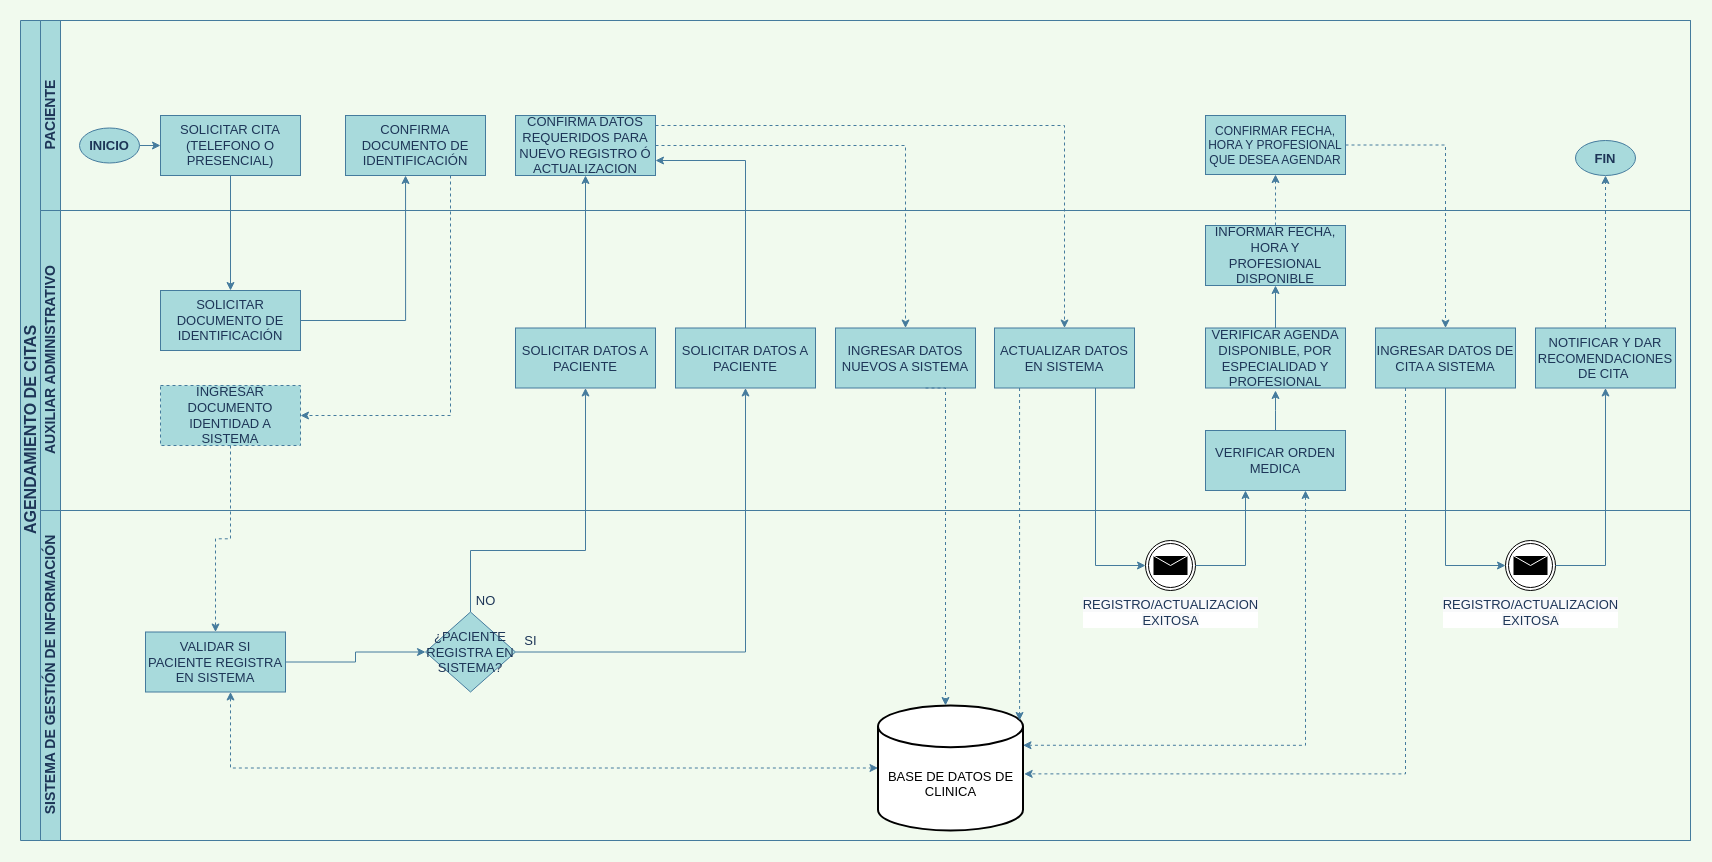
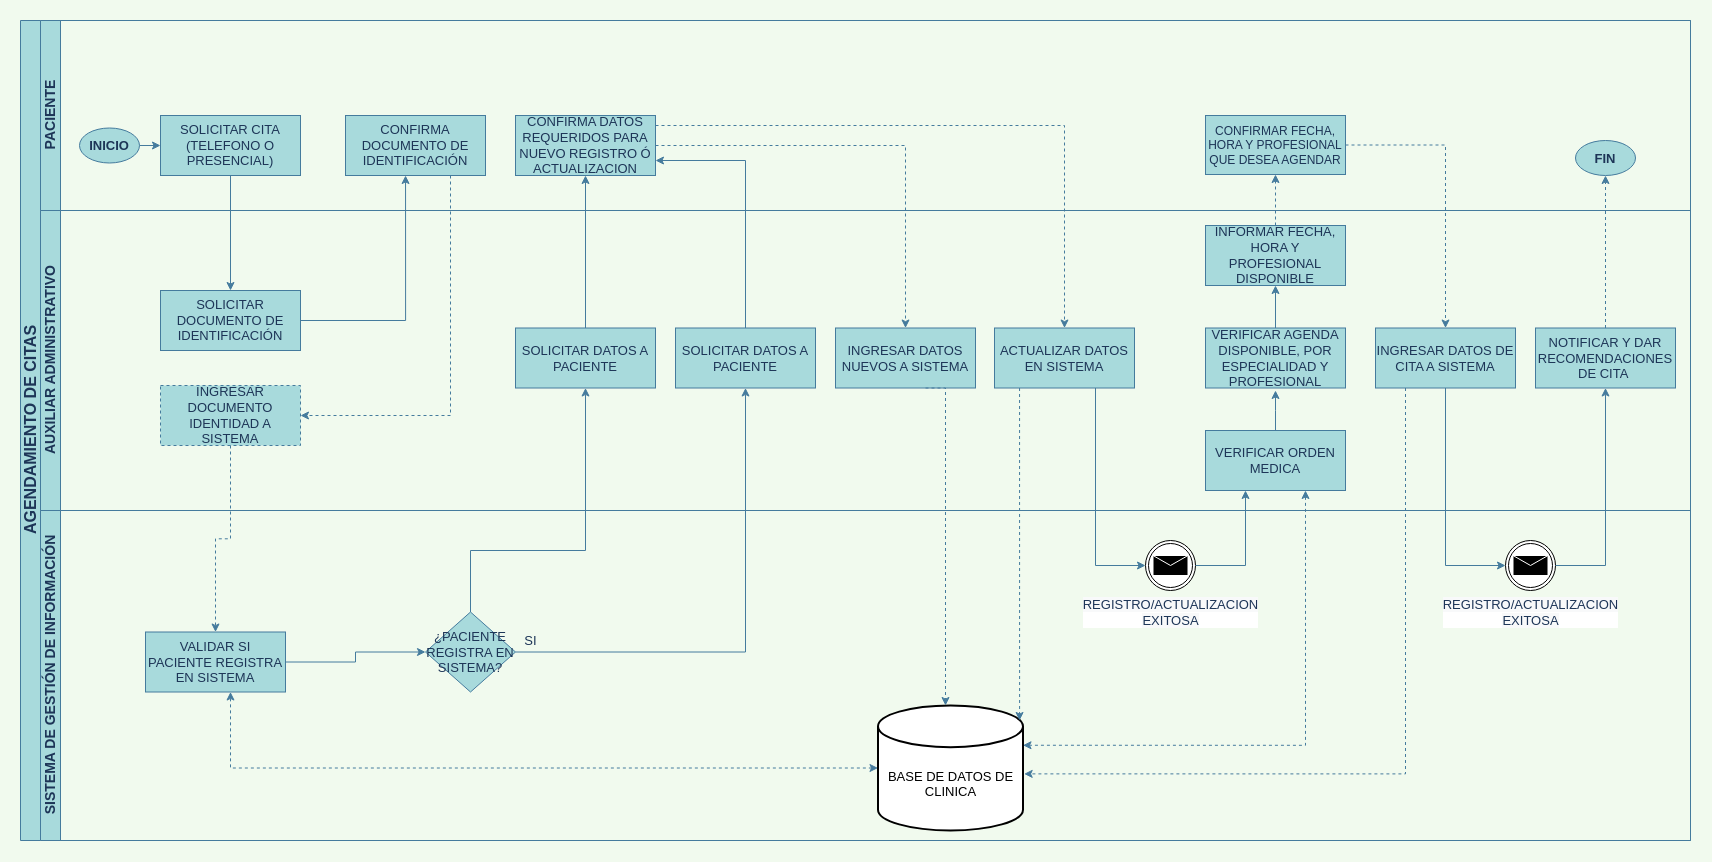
(486, 601) -> none
